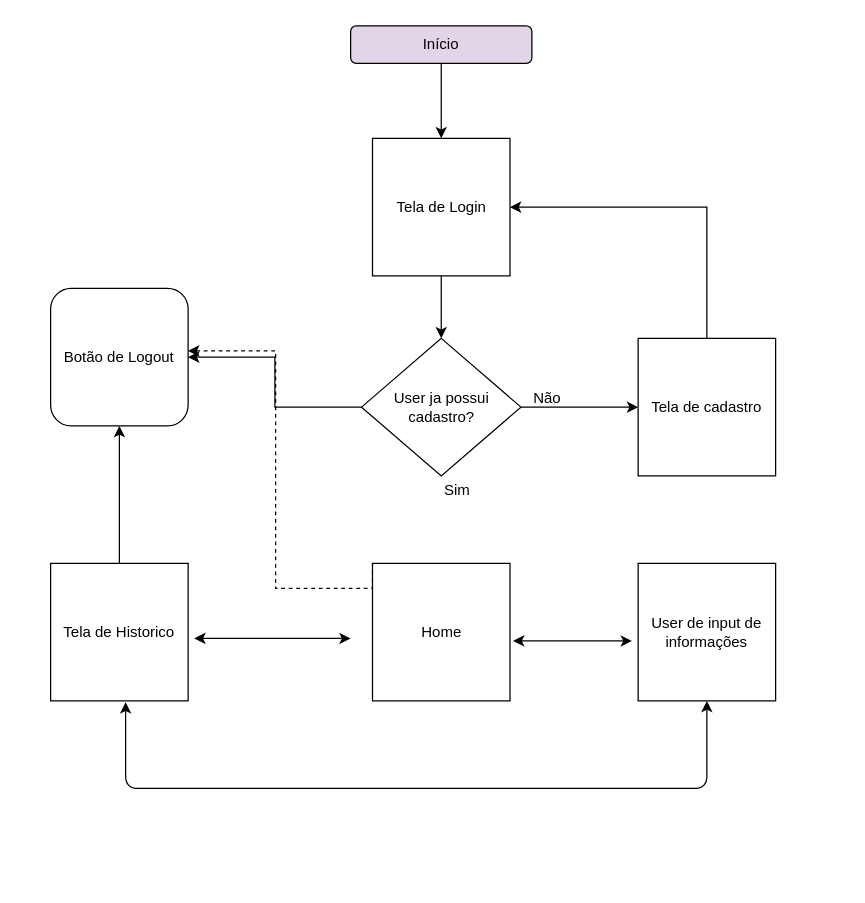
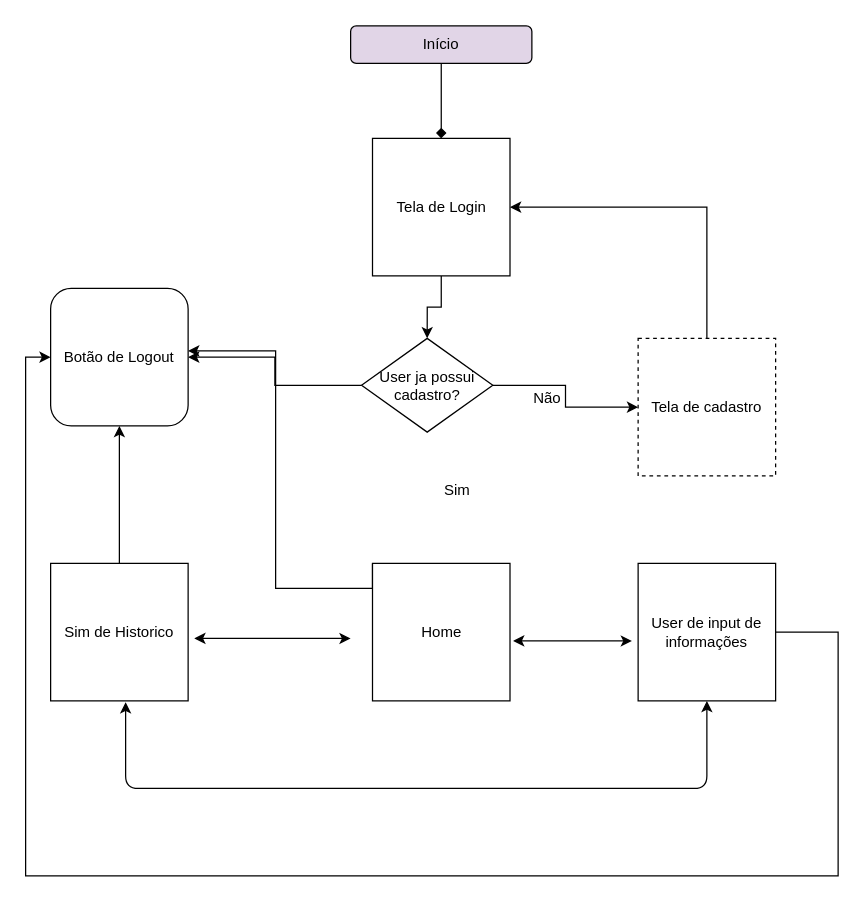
(441, 128) -> (441, 127)
(441, 407) -> (427, 385)
(707, 407) -> (707, 407)
(276, 537) -> (276, 537)
(119, 632) -> (119, 632)
none -> (317, 876)
